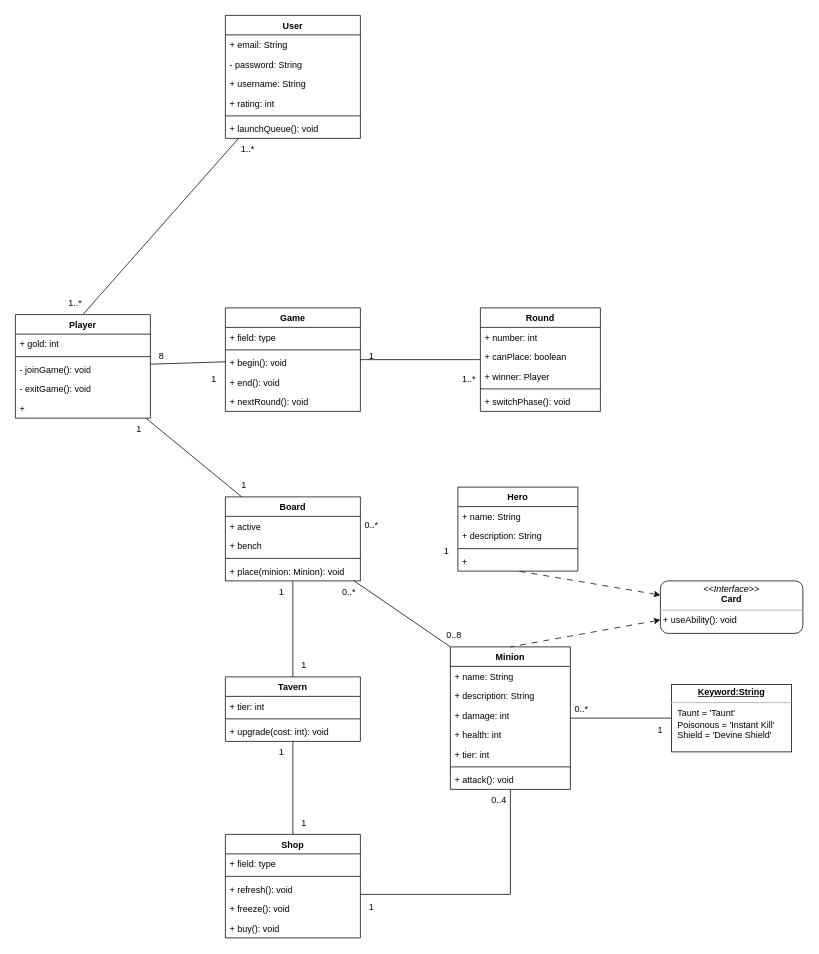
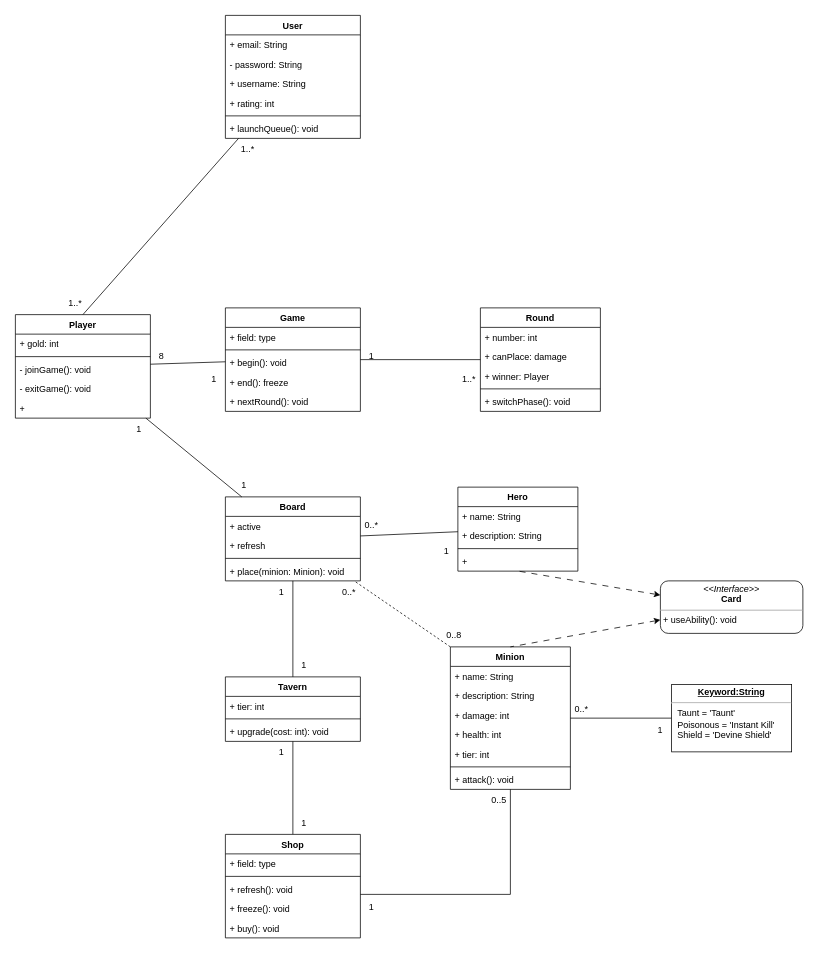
(527, 358) -> (526, 358)
(258, 383) -> (264, 383)
none -> (409, 534)
(246, 547) -> (251, 547)
(402, 614) -> (402, 614)
(499, 801) -> (499, 801)
